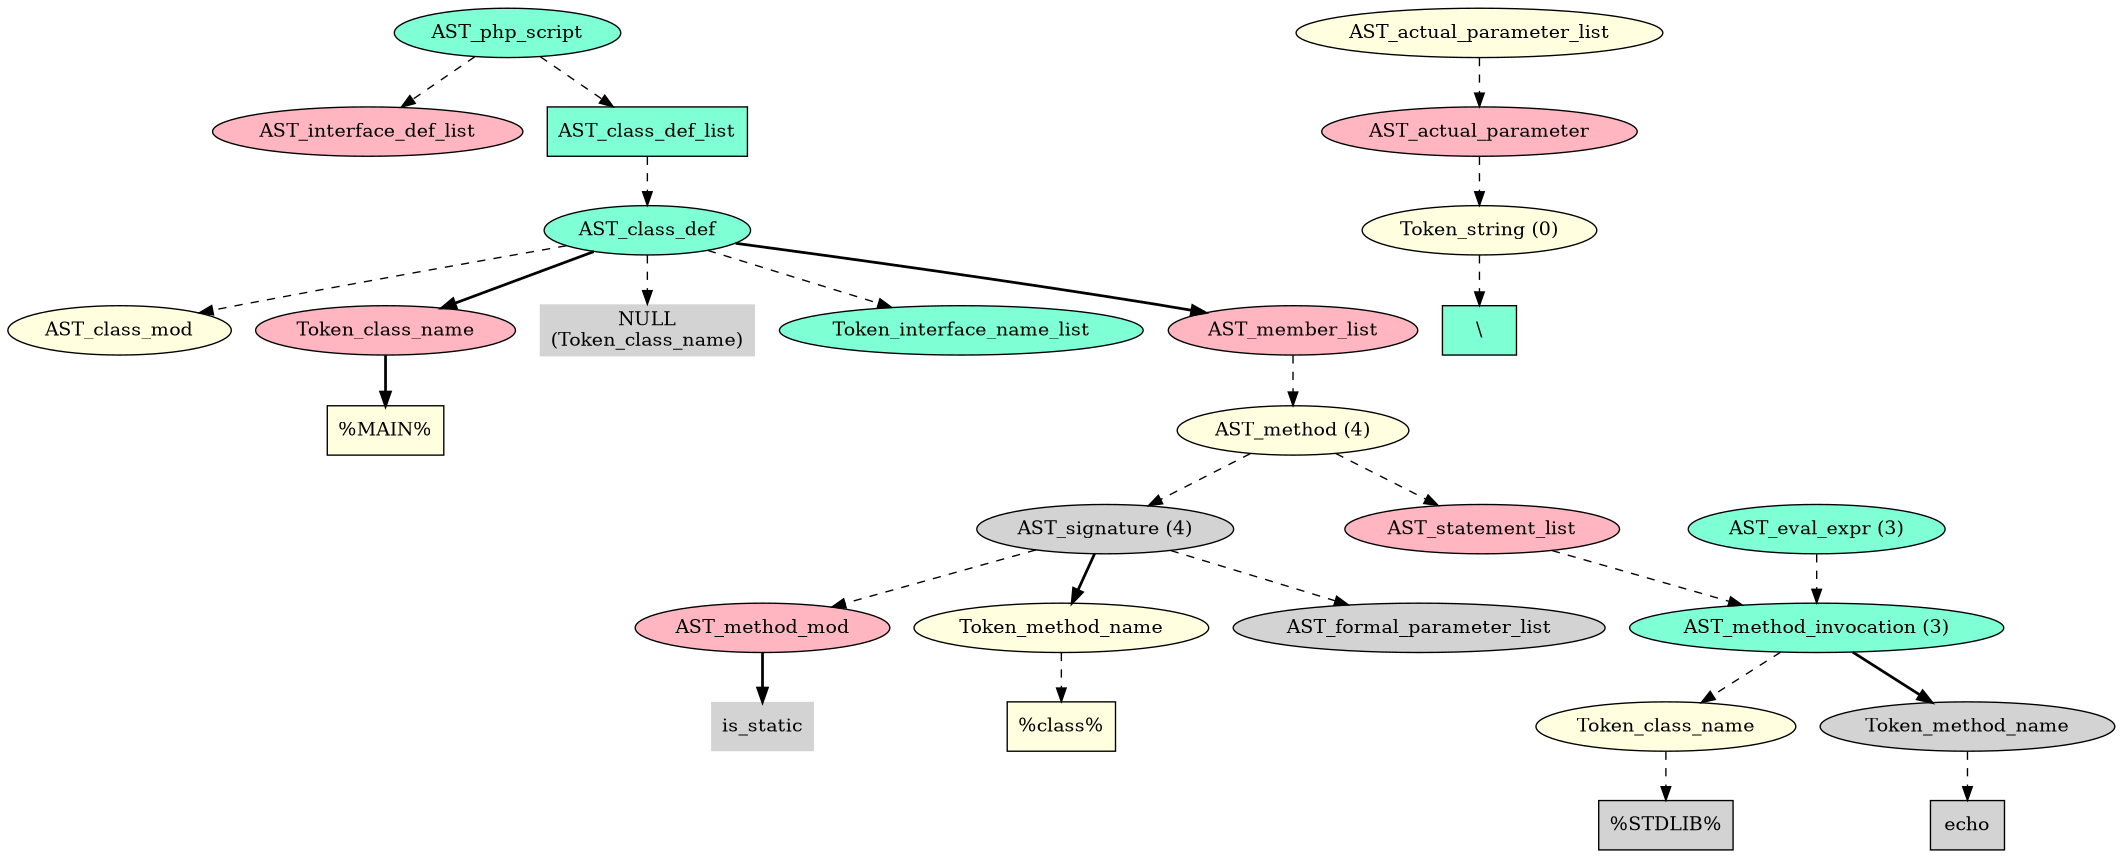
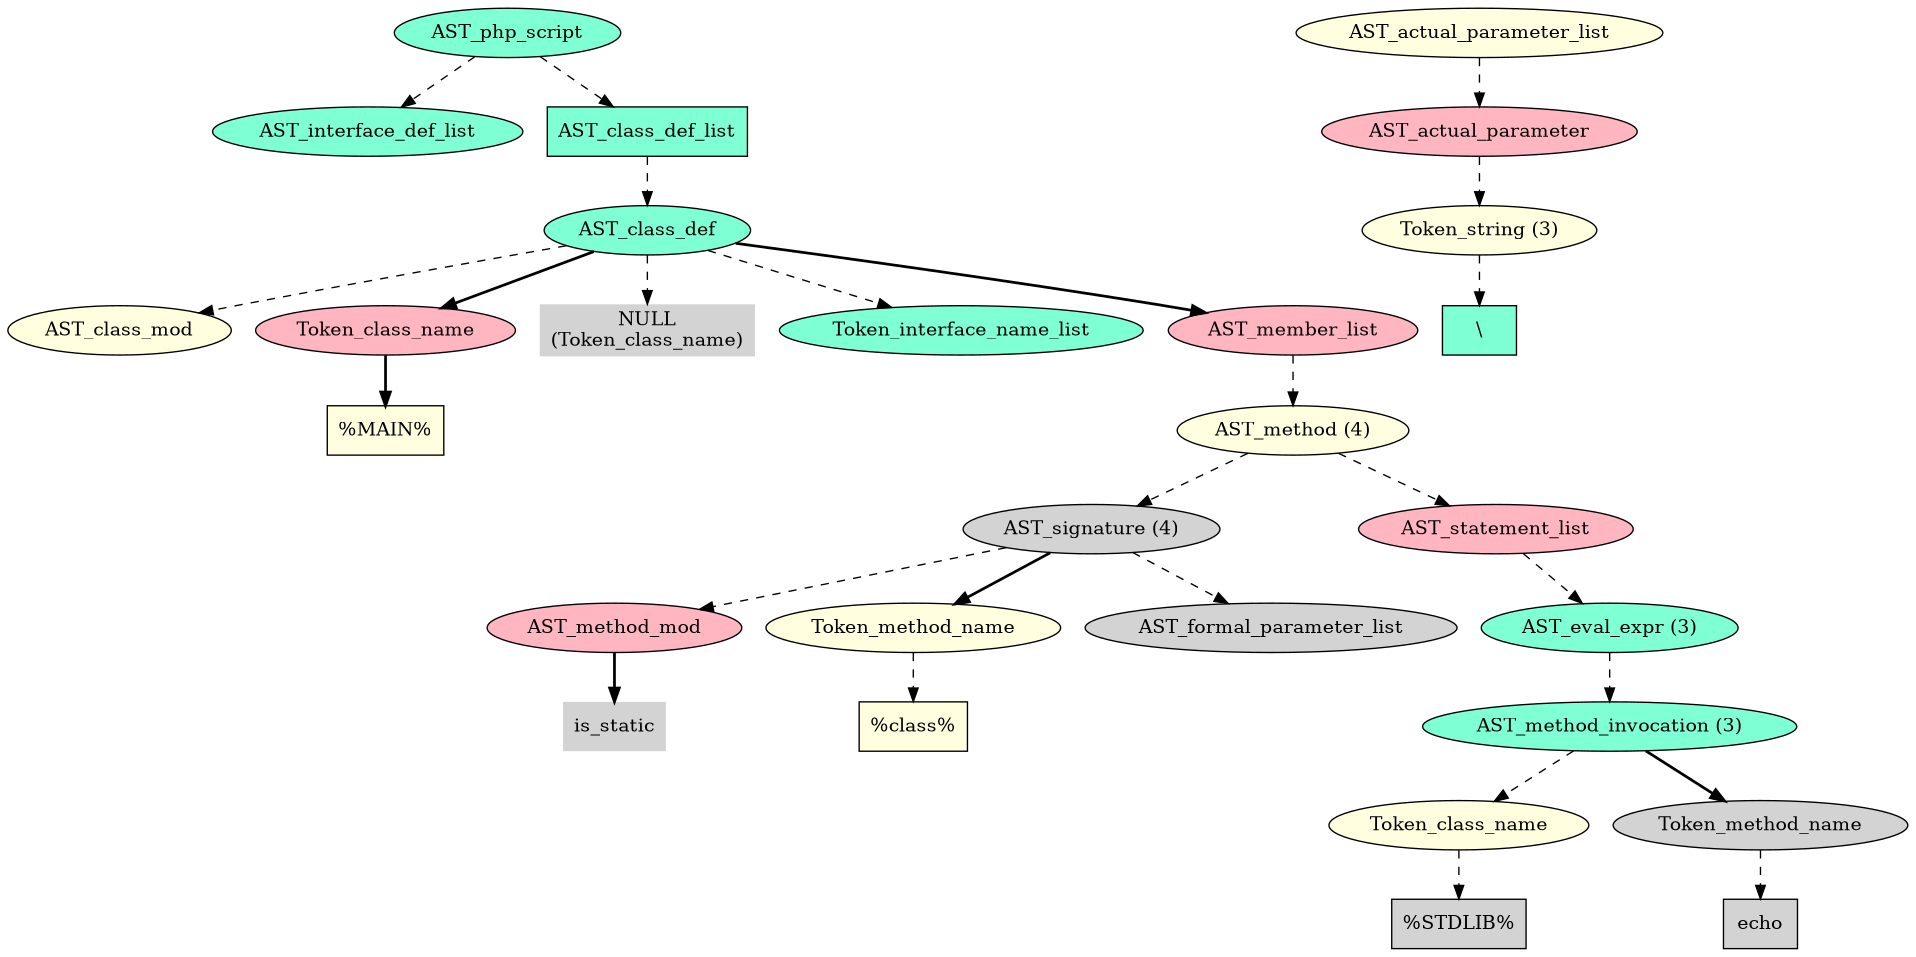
(368, 132) -> (368, 132)
(1479, 230) -> (1479, 230)
(1640, 576) -> (1548, 574)
